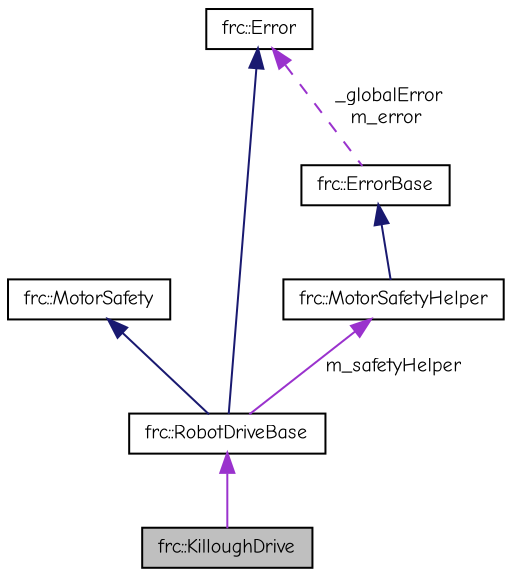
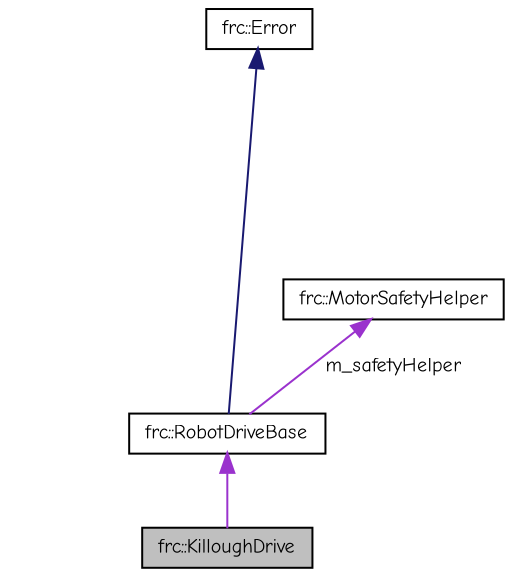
(376, 185) -> none
(89, 299) -> none
